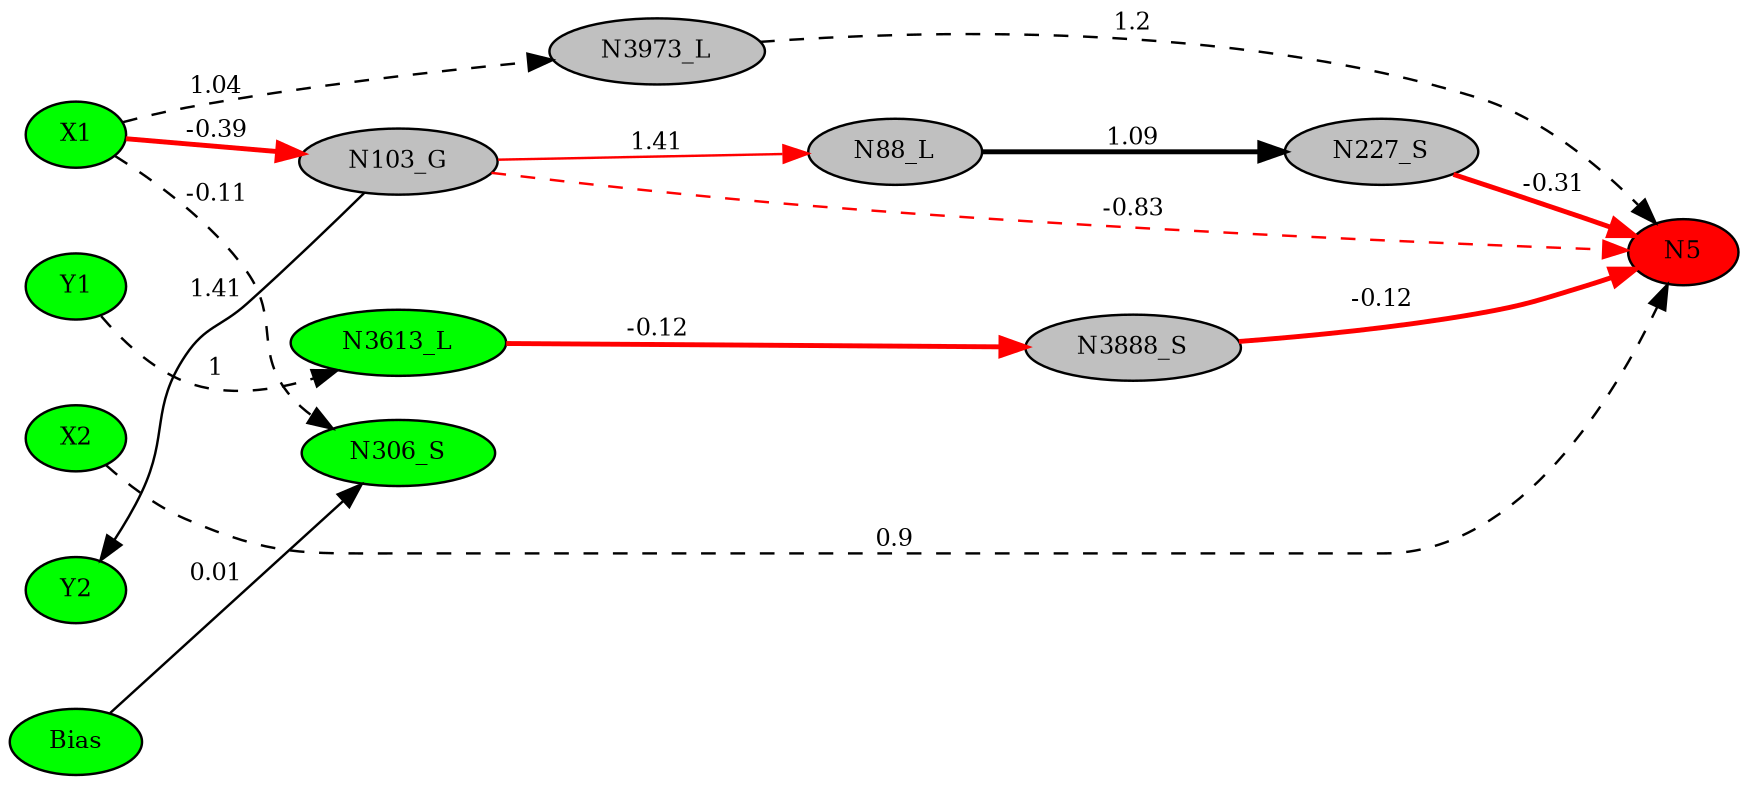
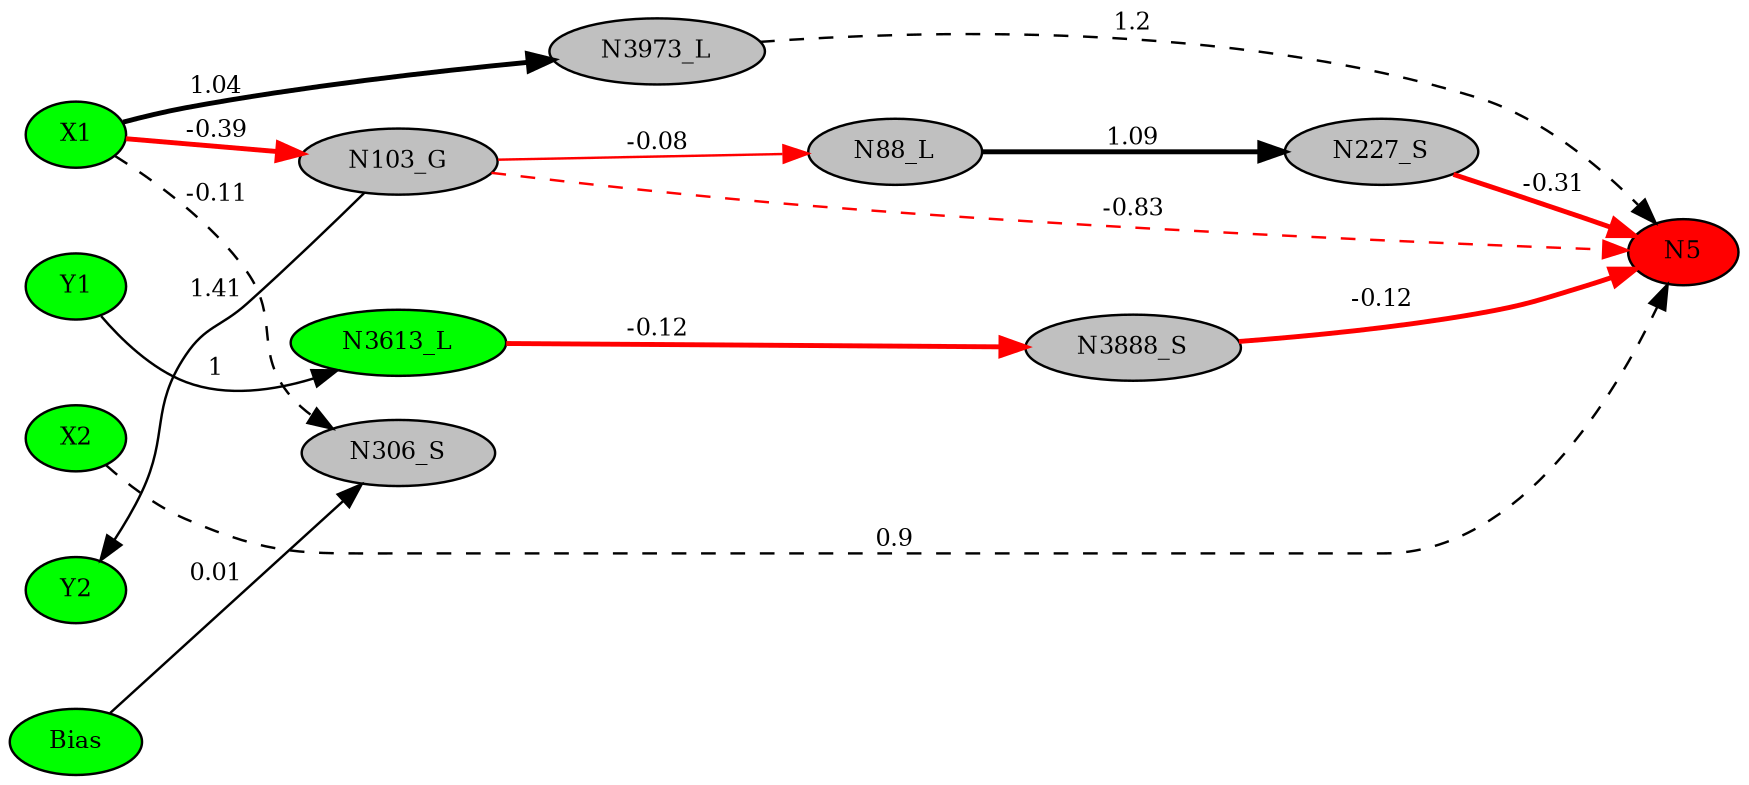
(325, 86) -> (325, 86)
(657, 143) -> (657, 143)
(196, 385) -> (196, 385)
(398, 453) -> (398, 453)
